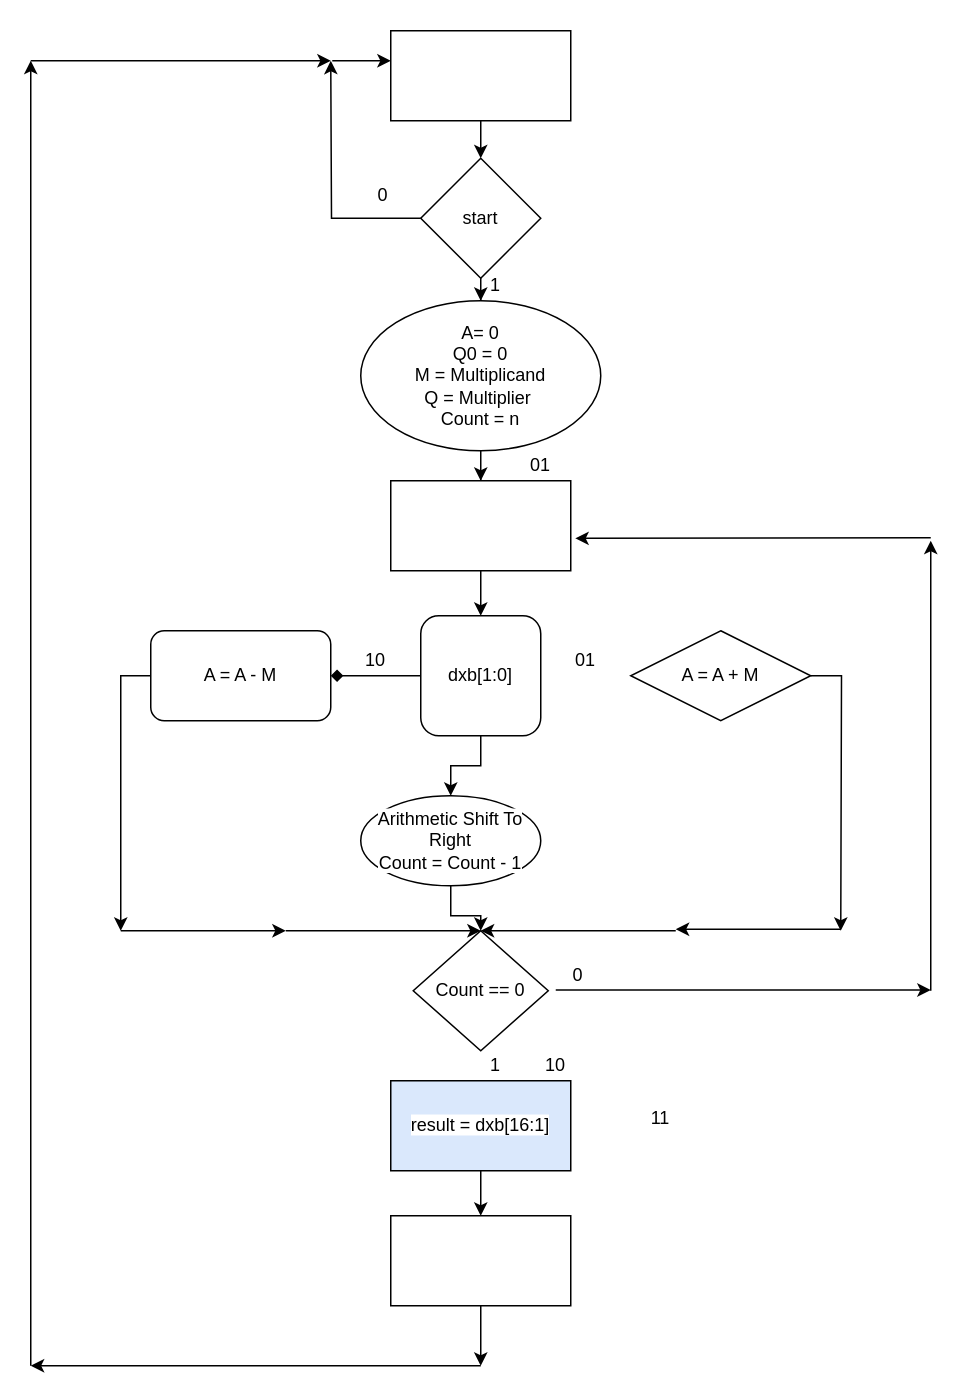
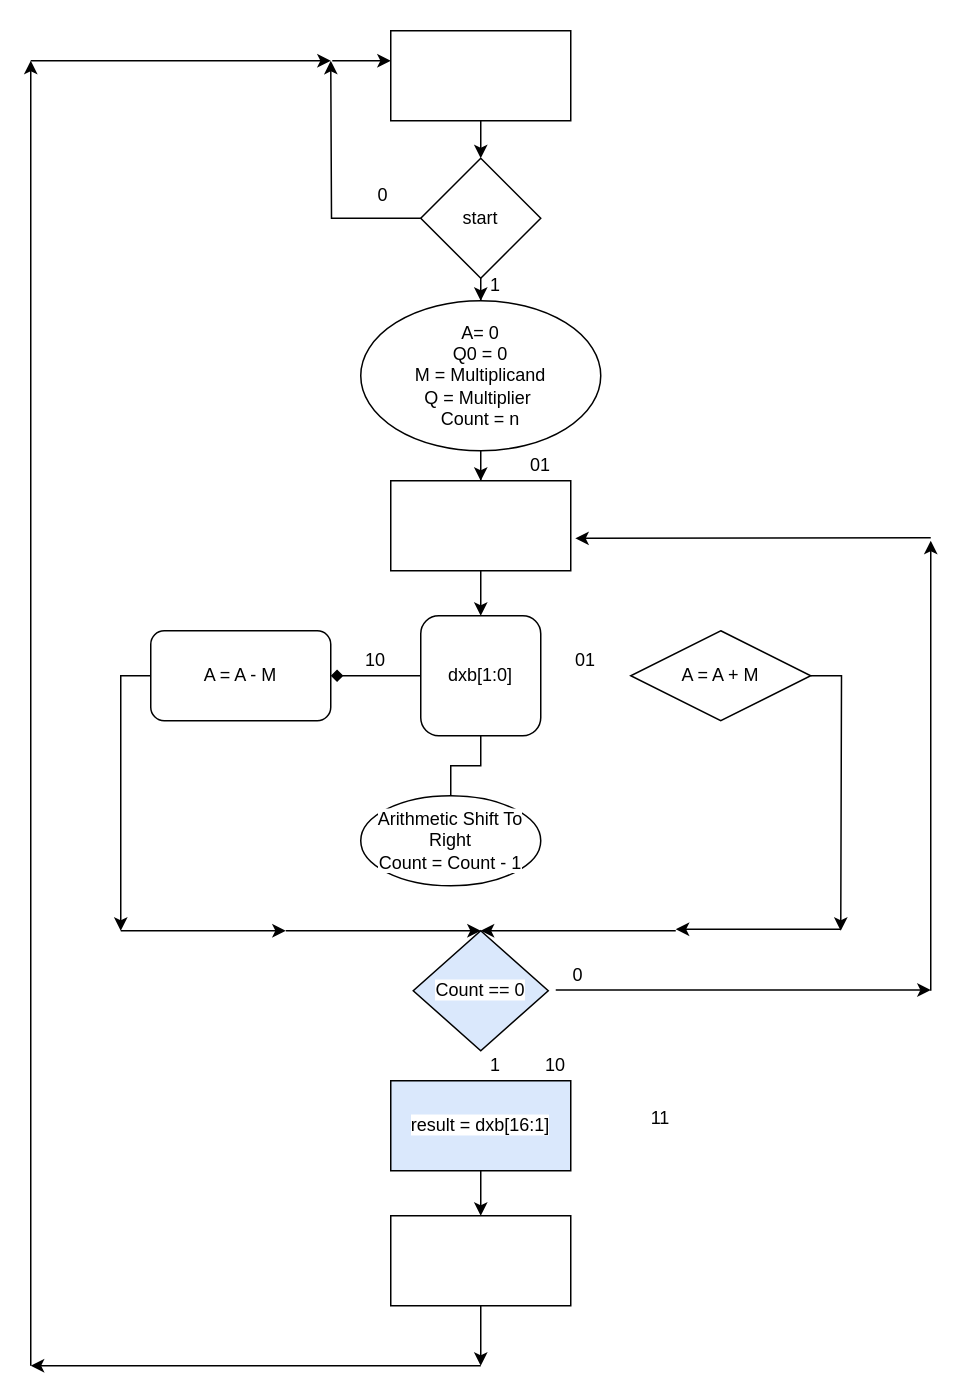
(451, 784) -> (451, 788)
(453, 916) -> none
(481, 991) -> (481, 991)
